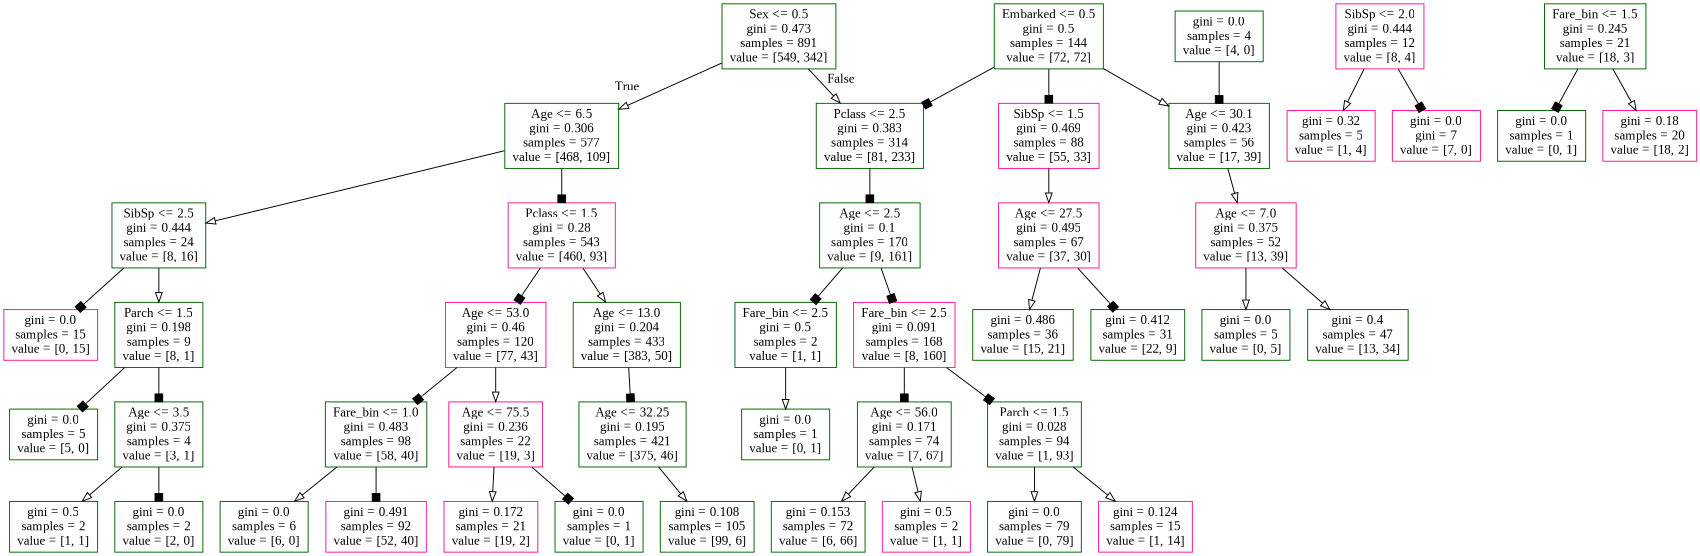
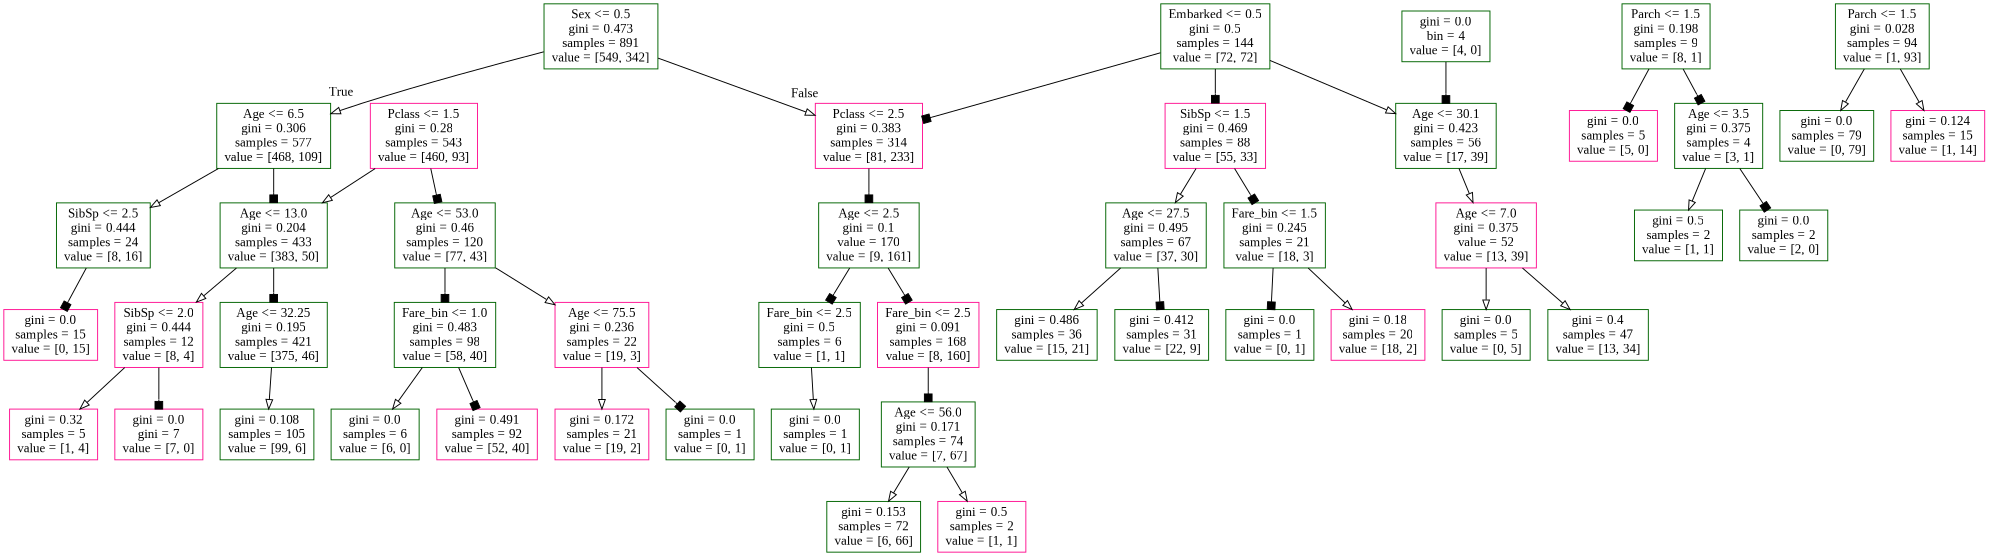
(1219, 36) -> (1446, 36)
(870, 136) -> (869, 136)
(562, 181) -> (274, 181)
none -> (1242, 181)
(870, 235) -> (869, 235)
(1049, 235) -> (1156, 235)
(1246, 235) -> (1486, 235)
(159, 280) -> none
none -> (220, 282)
(496, 335) -> (445, 235)
(786, 335) -> (810, 335)
(965, 382) -> none
(54, 434) -> (1613, 136)
